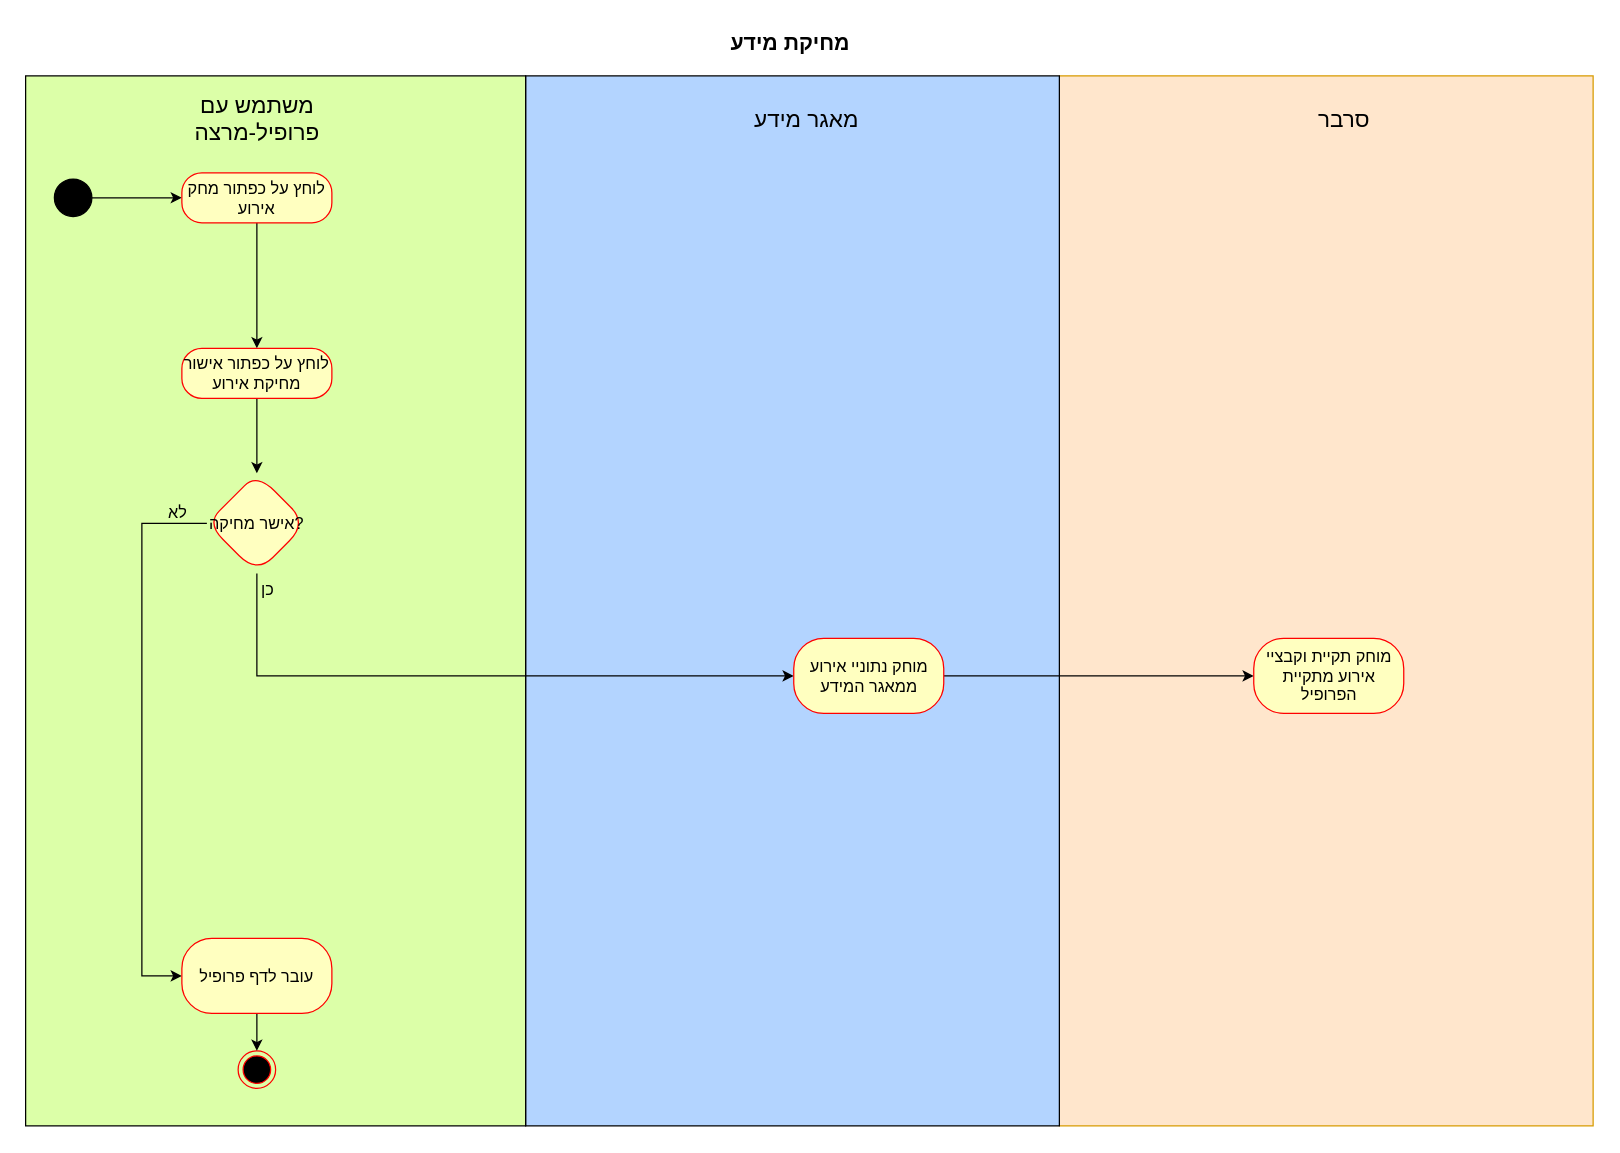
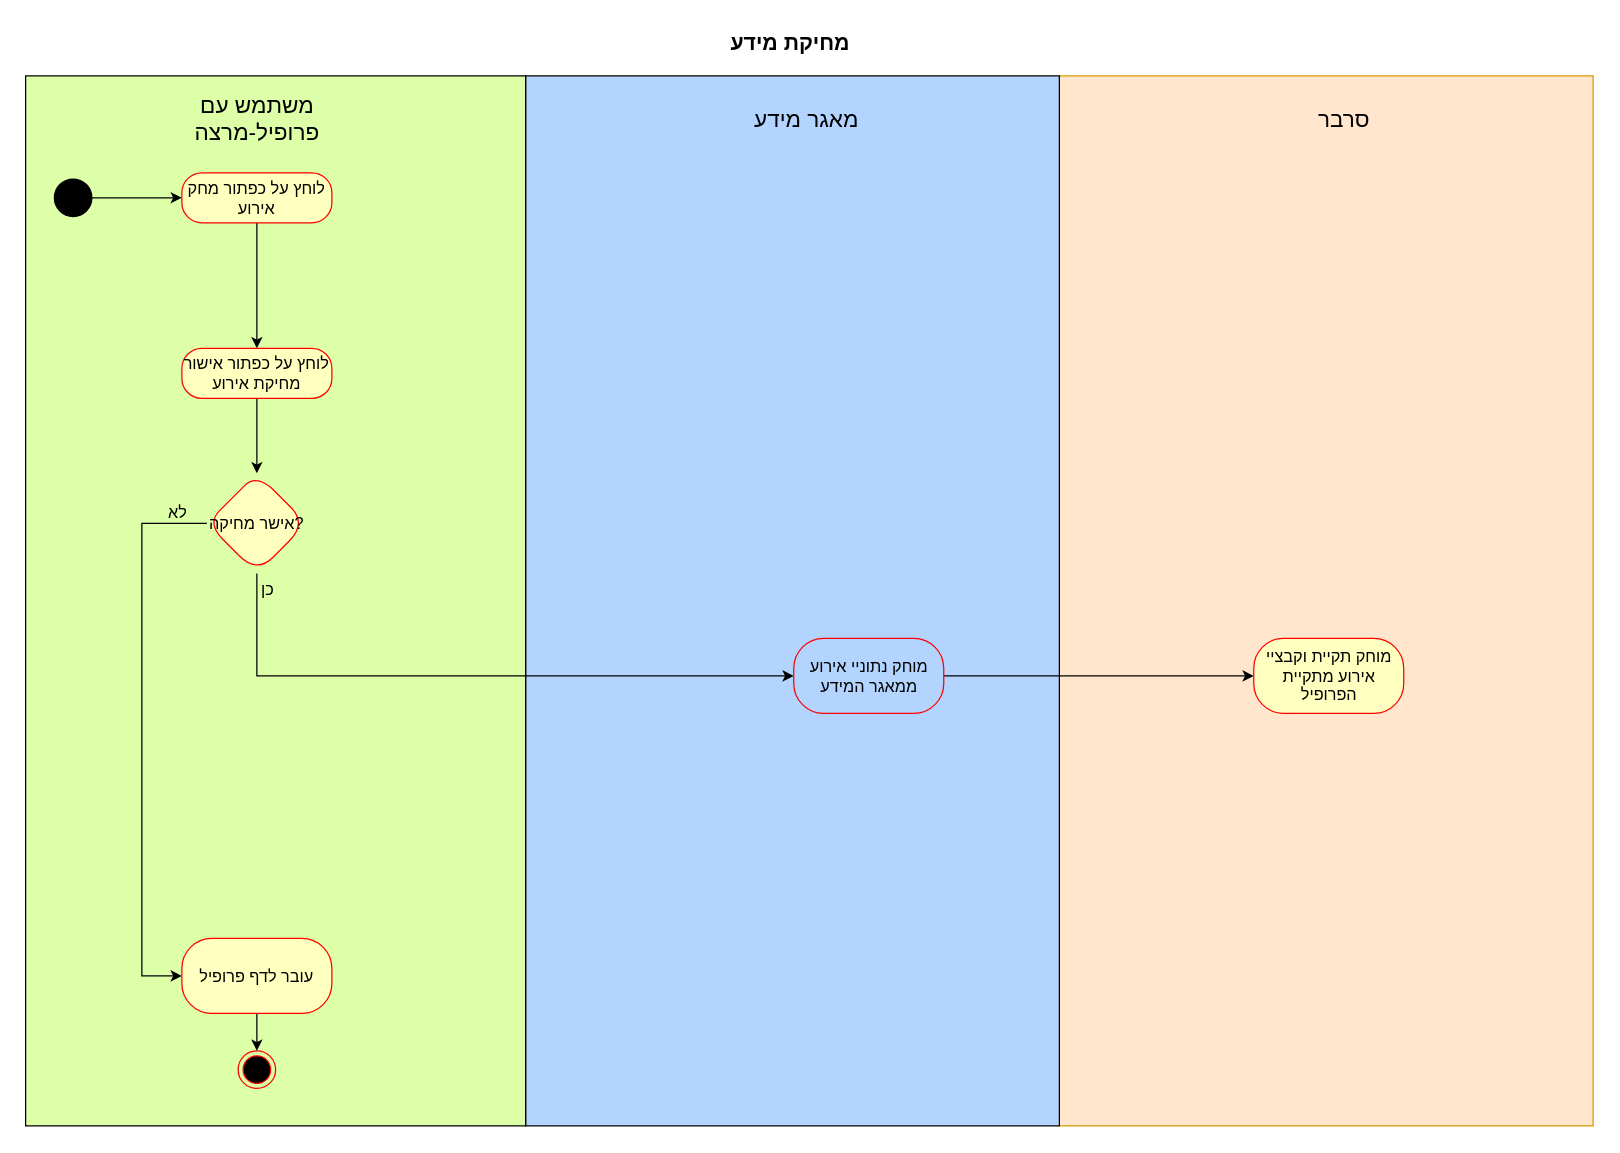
(869, 676) -> (869, 676)
